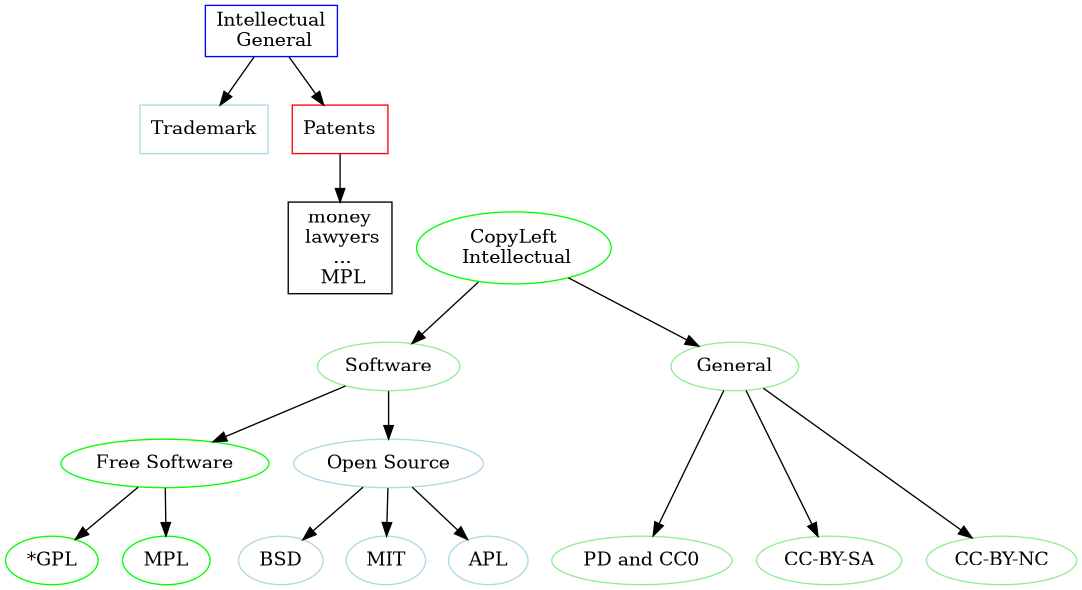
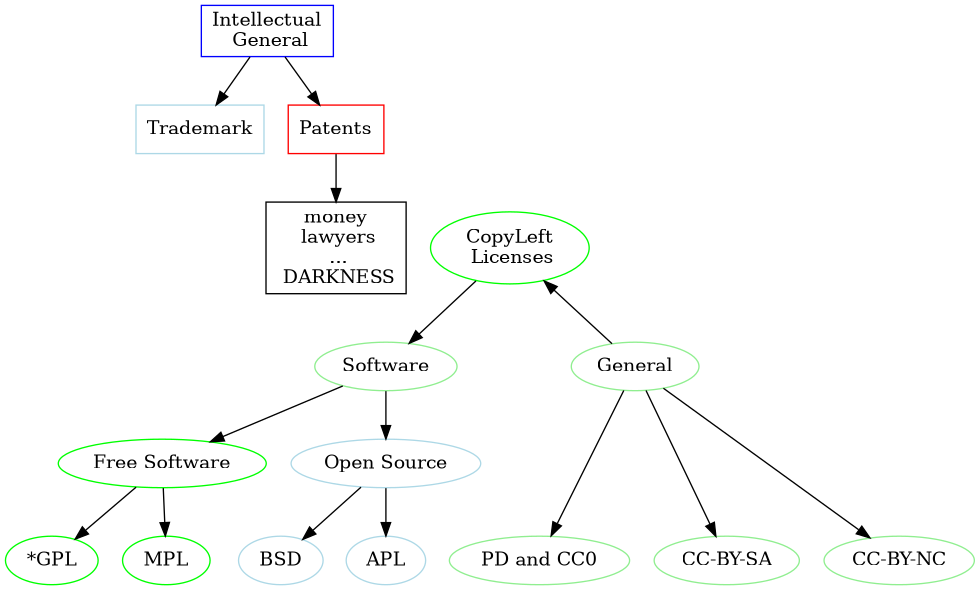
(514, 257) -> (510, 257)
(340, 278) -> (336, 278)
(628, 309) -> (583, 317)
(386, 560) -> none
